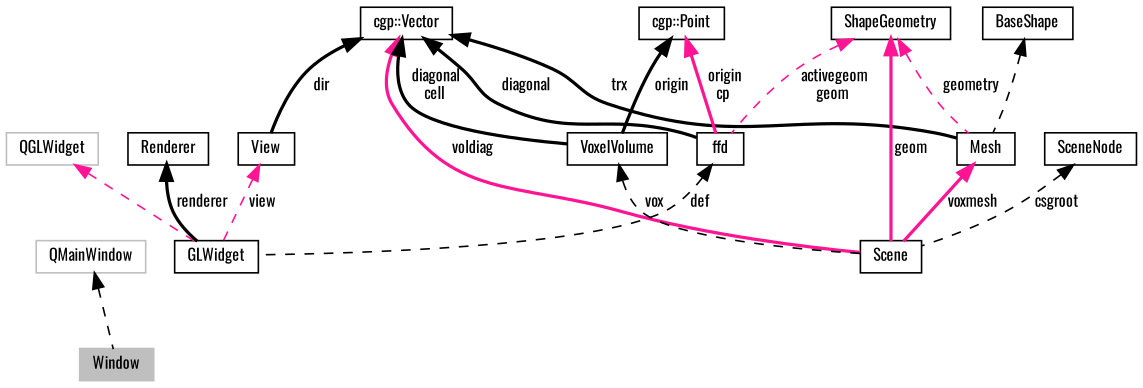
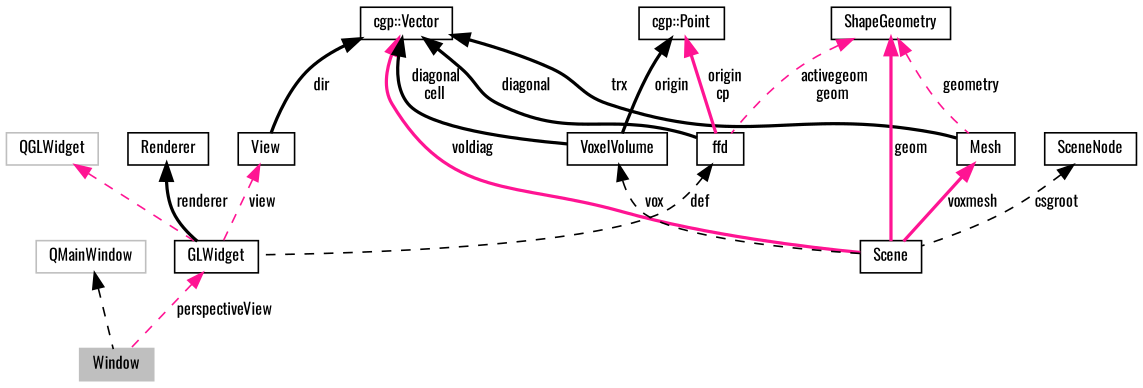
(1028, 23) -> none
none -> (161, 317)
